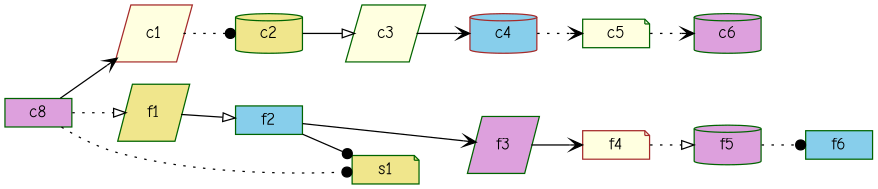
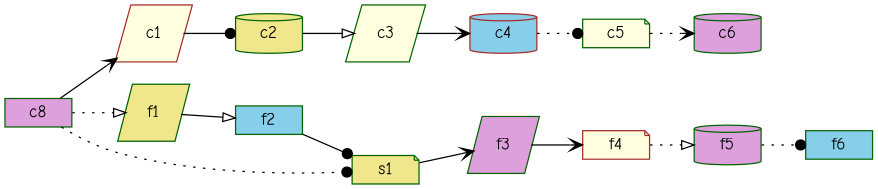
(204, 33) -> (204, 33)
(554, 33) -> (554, 33)
(383, 132) -> (441, 158)
